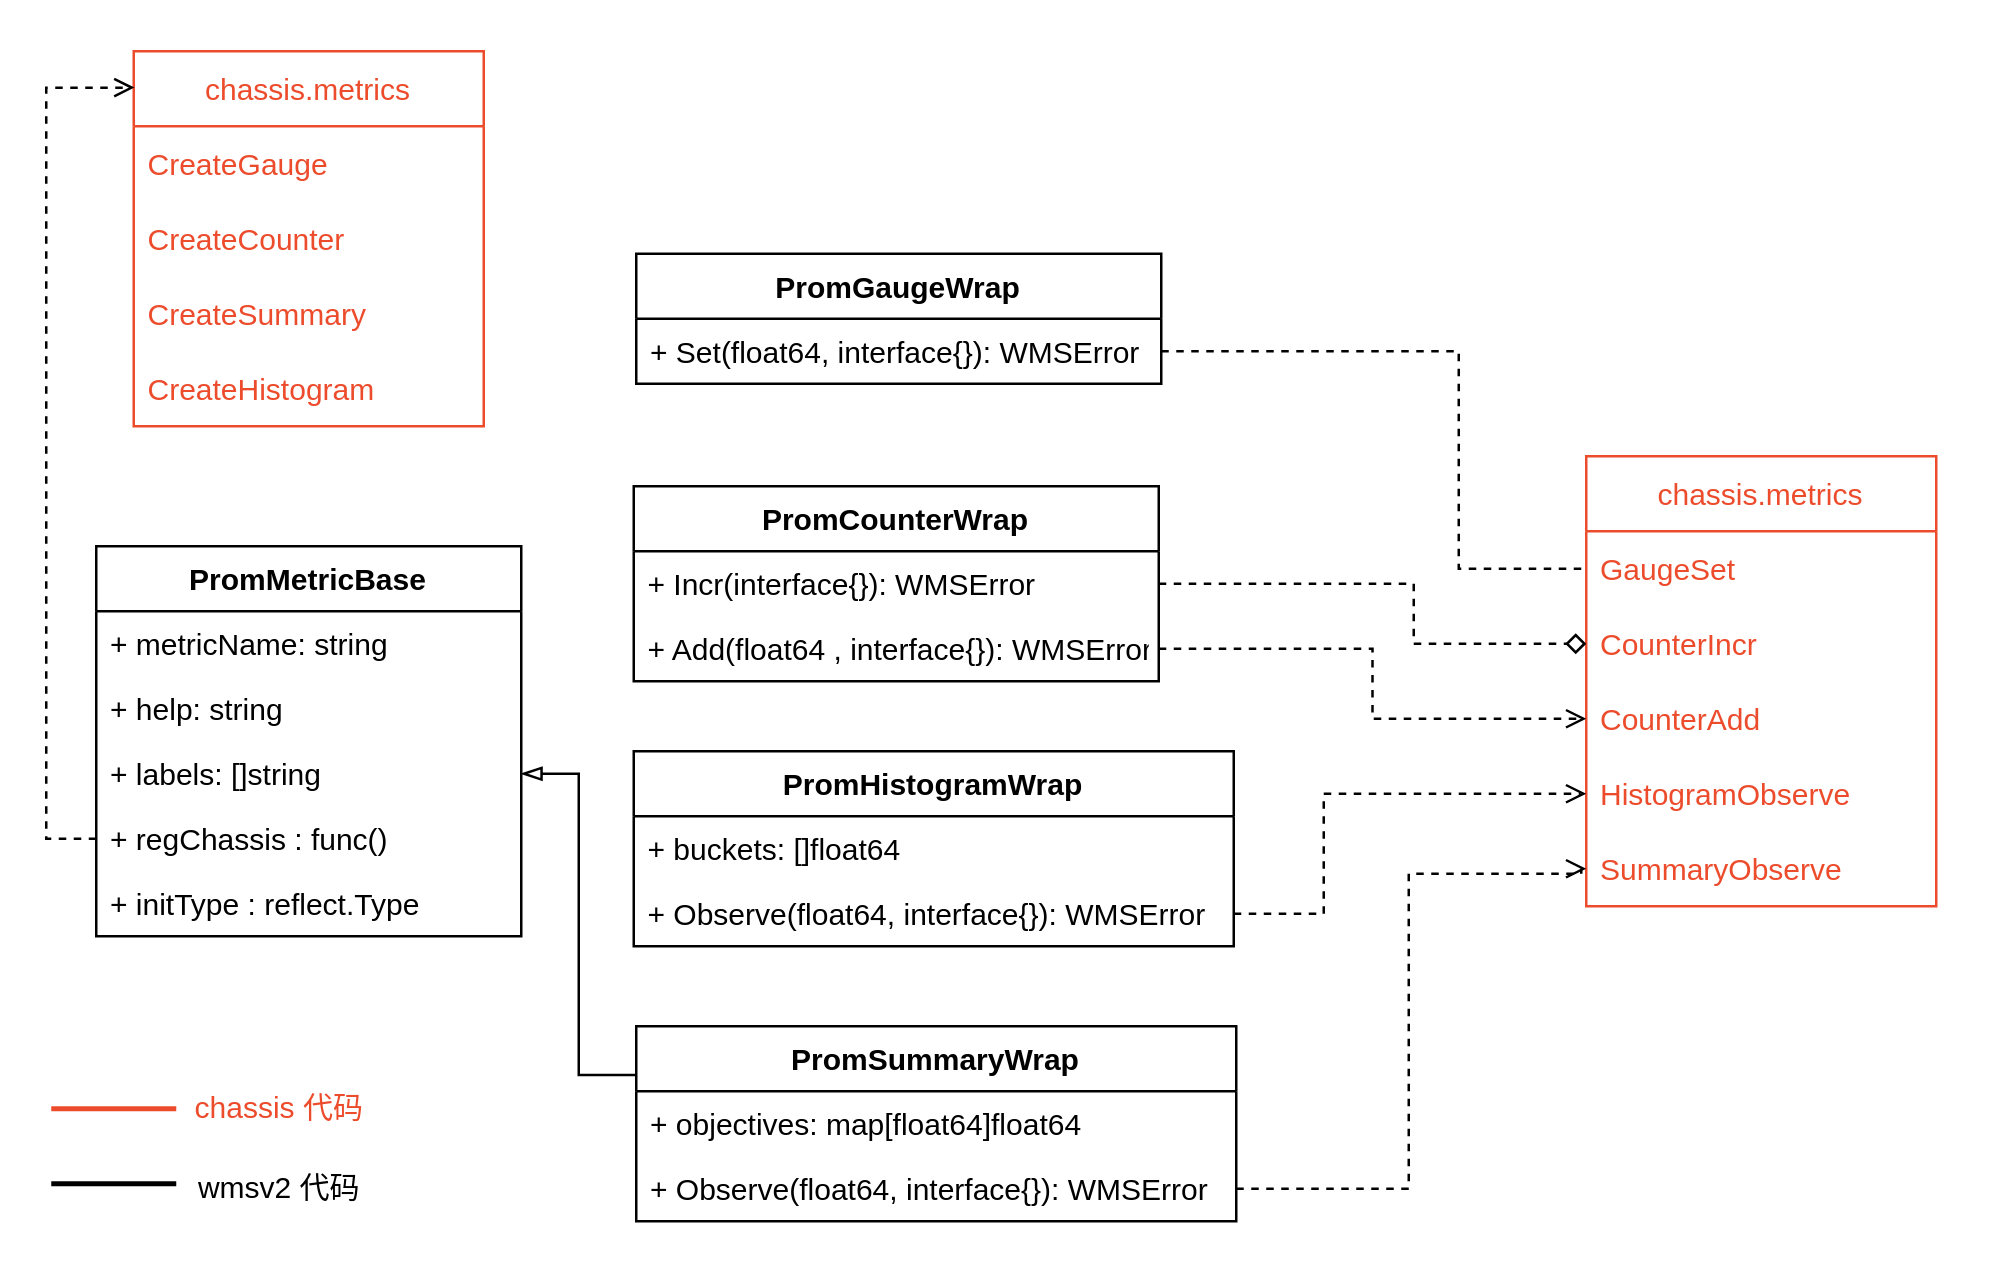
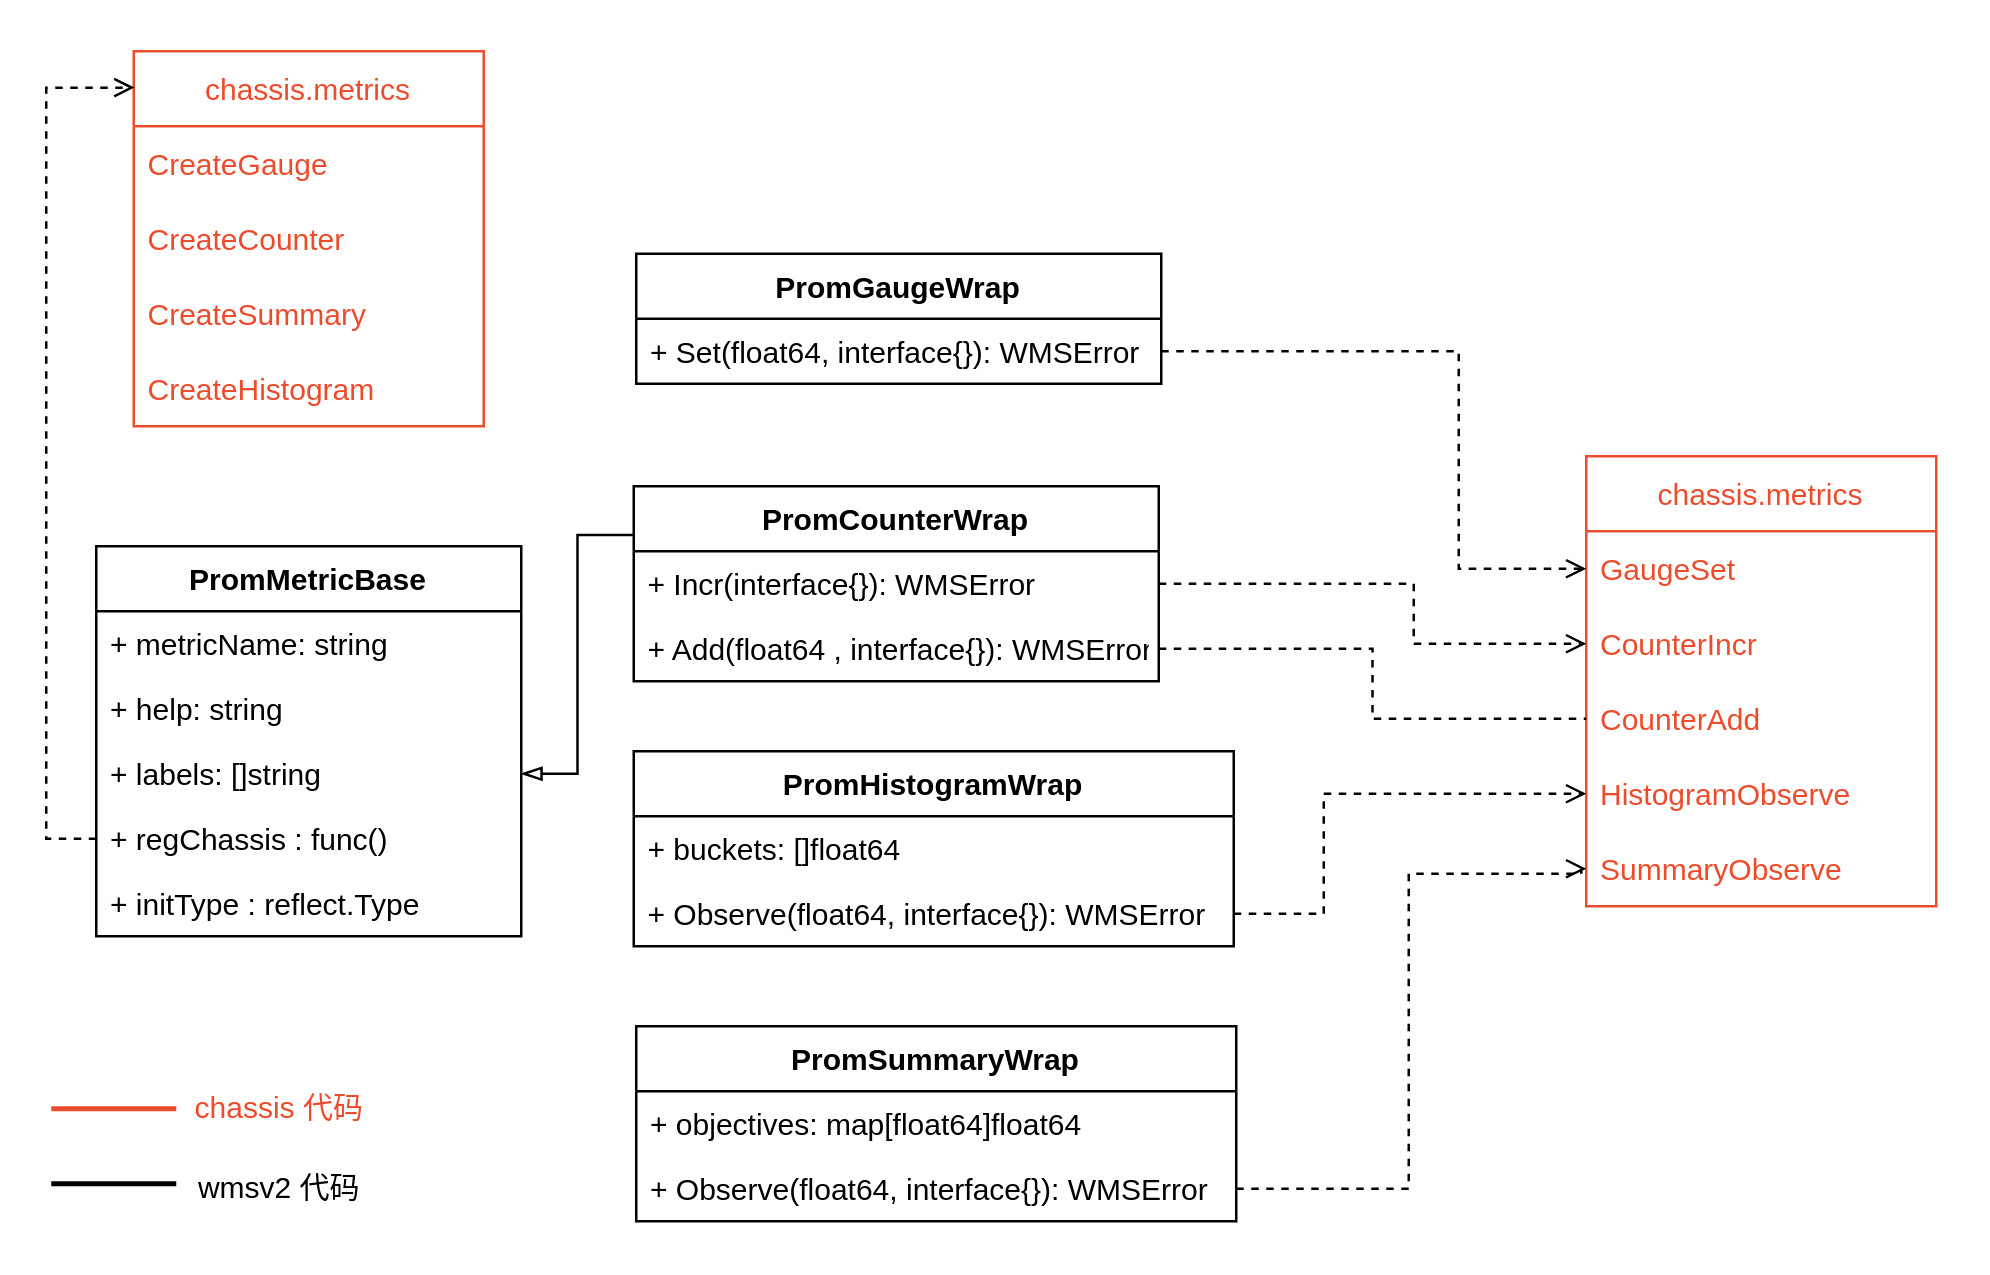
(1577, 569) -> (1577, 569)
none -> (578, 623)
(1566, 644) -> (1573, 644)
(1577, 719) -> (1577, 719)
(579, 953) -> none
